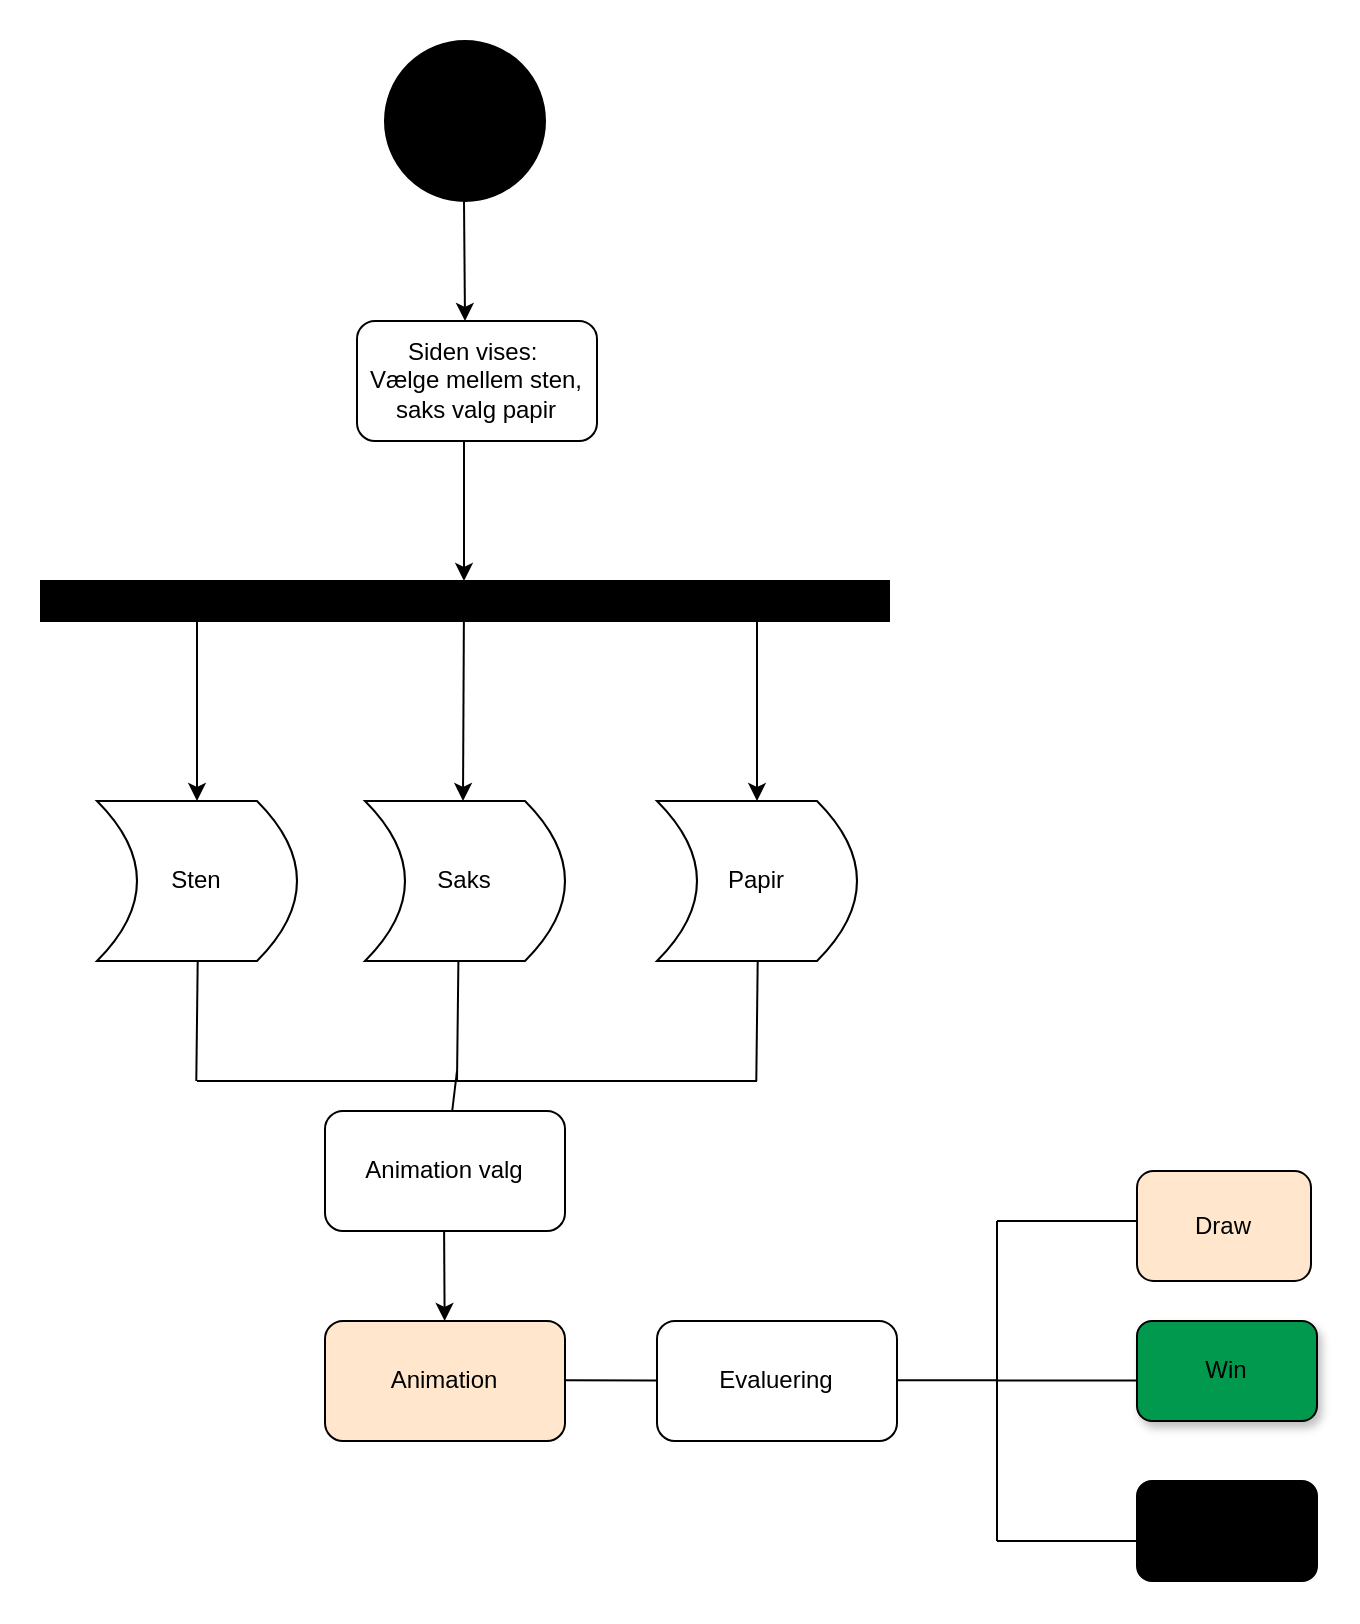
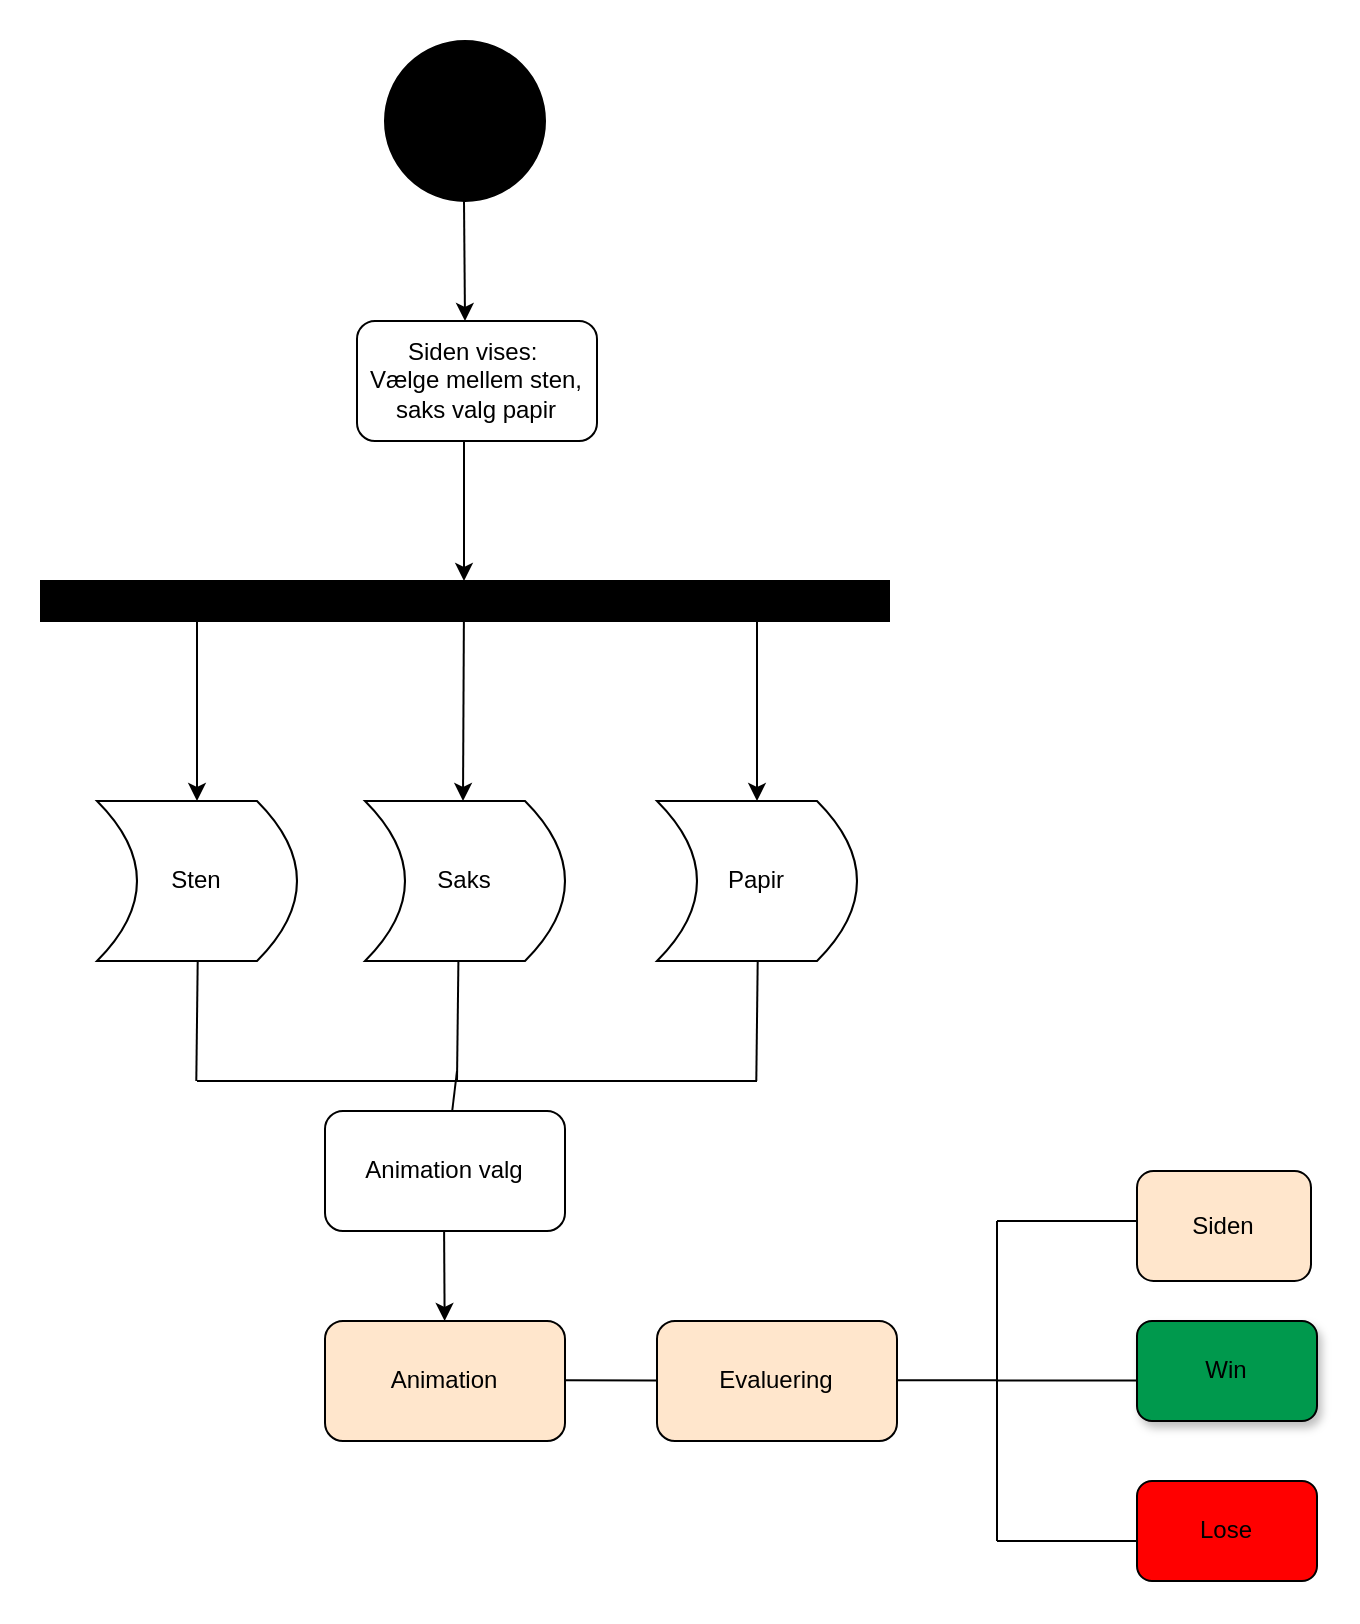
(1224, 1227) -> (1224, 1227)
(777, 1381) -> (777, 1381)
(1227, 1531) -> (1227, 1531)
